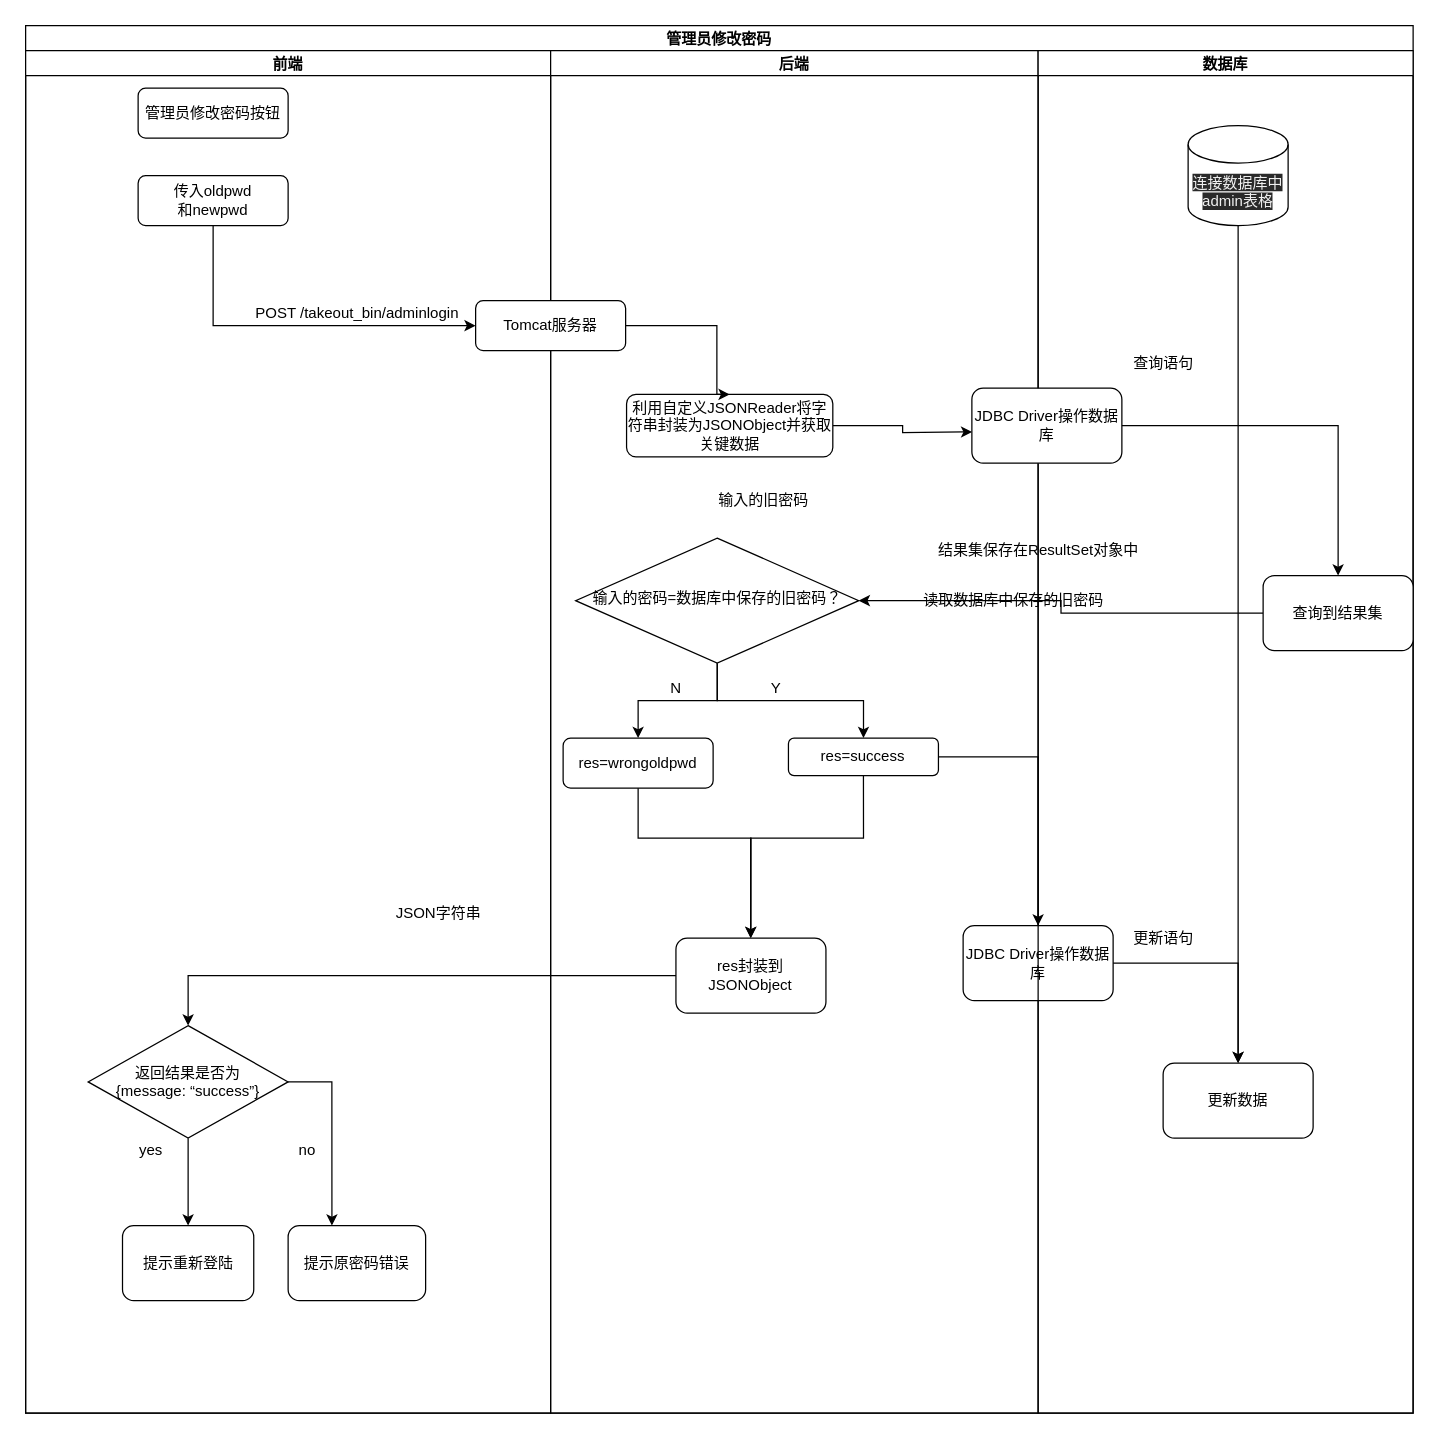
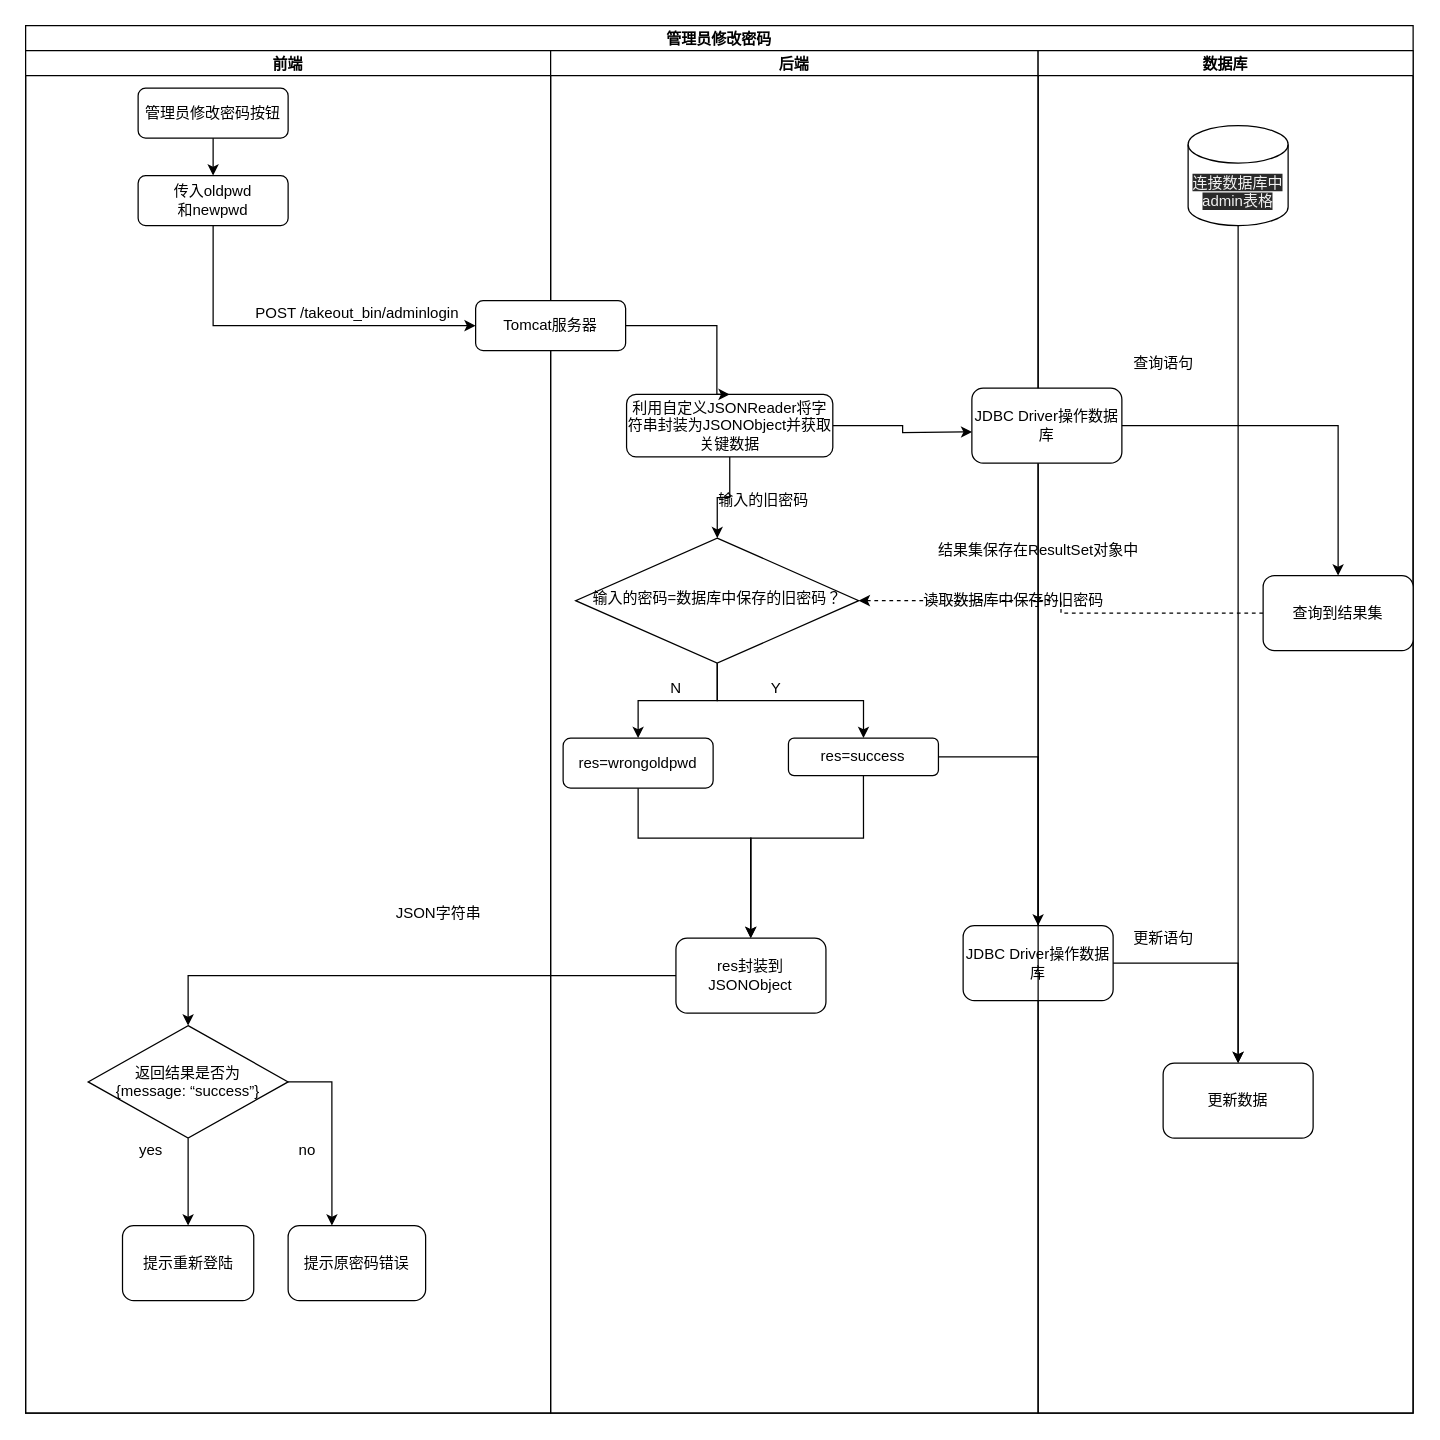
none -> (213, 152)
none -> (728, 498)
(1137, 613) -> (1137, 613)
